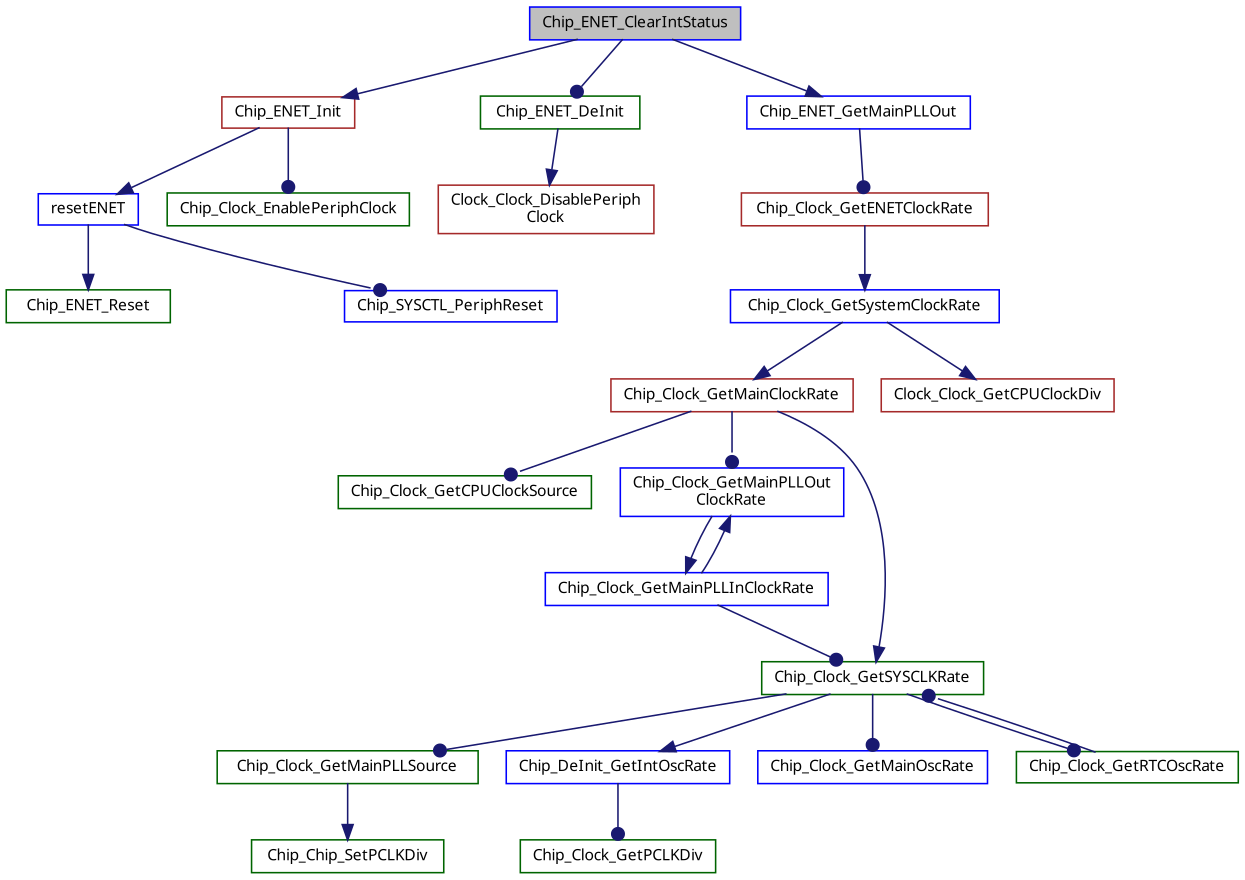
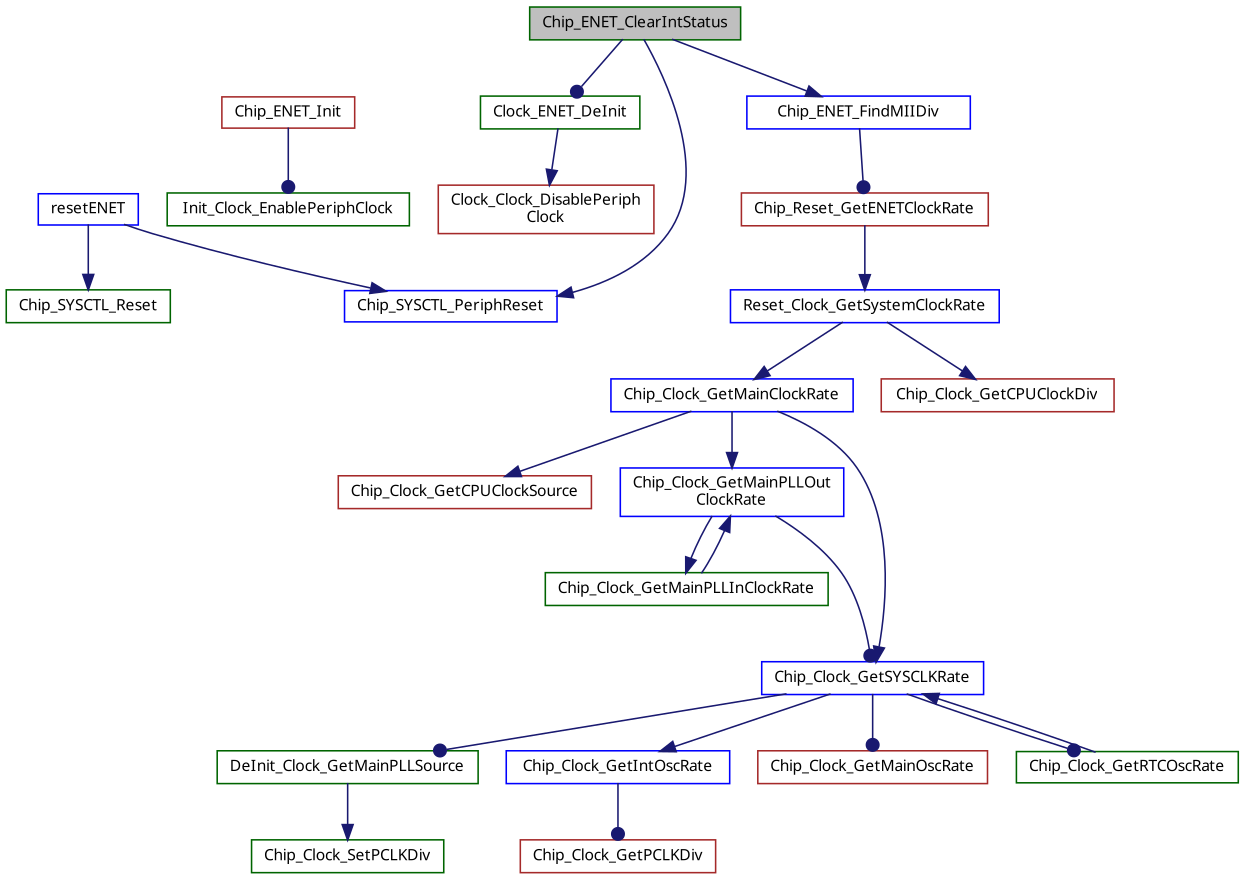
(635, 23) -> (635, 23)
(468, 66) -> (684, 191)
(560, 112) -> (560, 112)
(859, 112) -> (859, 112)
(195, 158) -> none
(288, 209) -> (288, 209)
(865, 209) -> (865, 209)
(247, 259) -> (247, 259)
(88, 306) -> (88, 306)
(865, 306) -> (865, 306)
(732, 395) -> (732, 395)
(998, 395) -> (998, 395)
(732, 432) -> (732, 432)
(606, 441) -> (606, 441)
(465, 492) -> (465, 492)
(687, 589) -> (687, 589)
(774, 631) -> (840, 570)
(873, 678) -> (873, 678)
(1017, 725) -> (1017, 725)
(348, 767) -> (348, 767)
(618, 767) -> (618, 767)
(873, 767) -> (873, 767)
(348, 856) -> (348, 856)
(618, 856) -> (618, 856)
